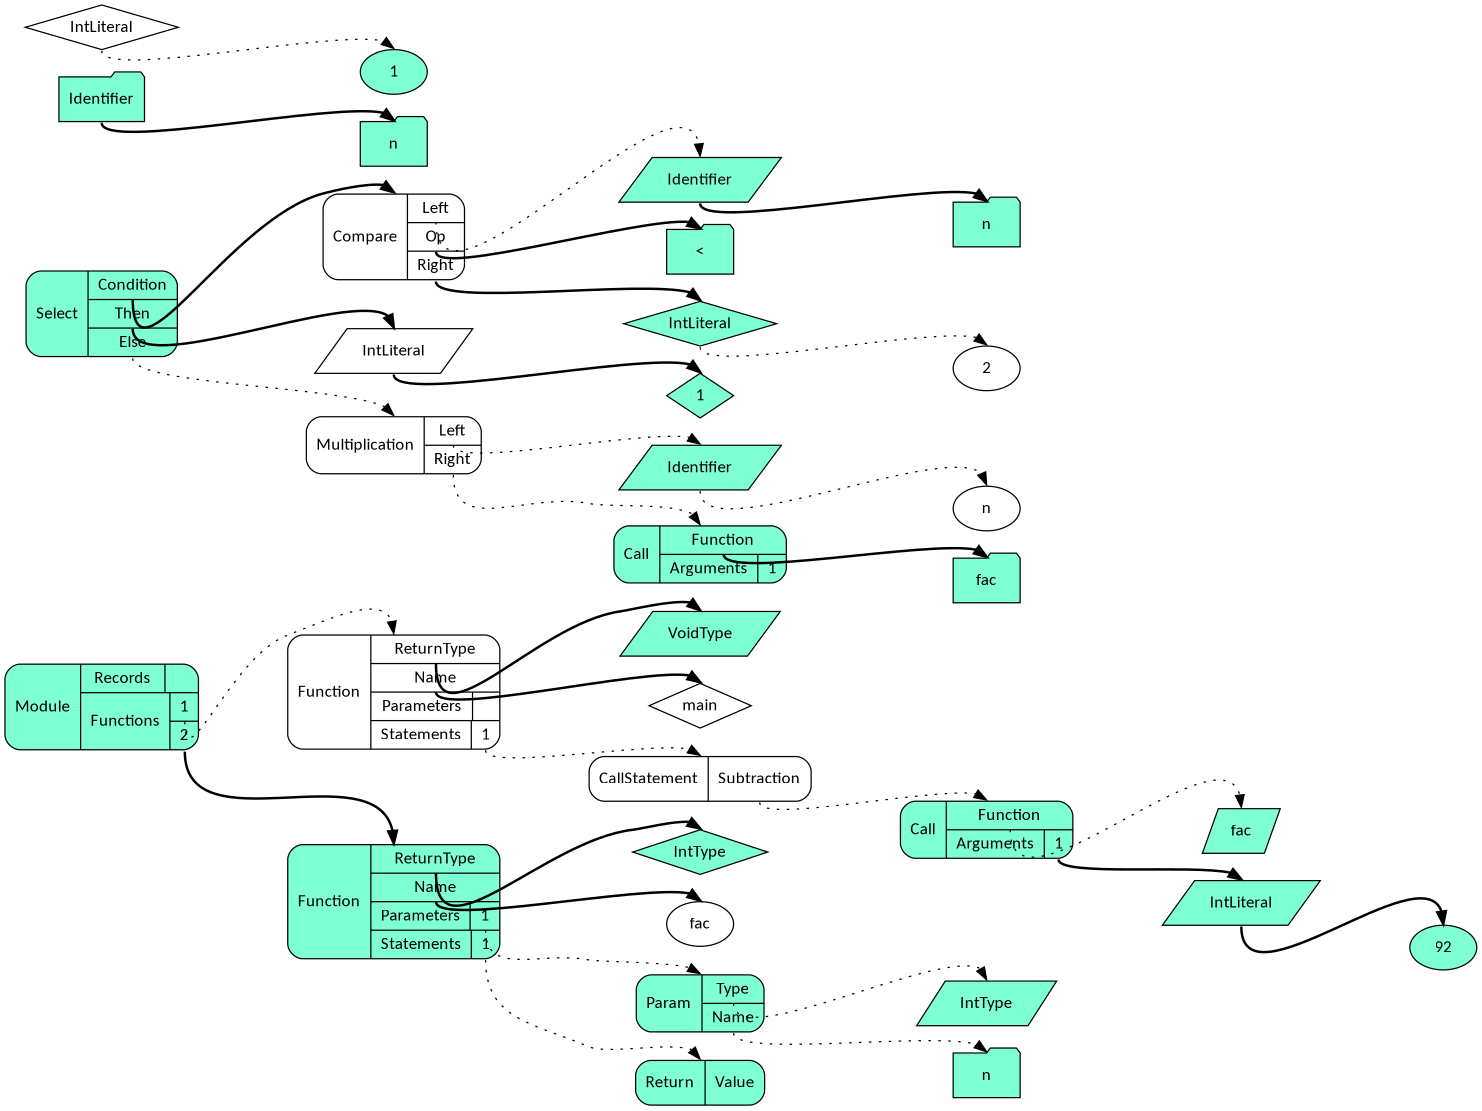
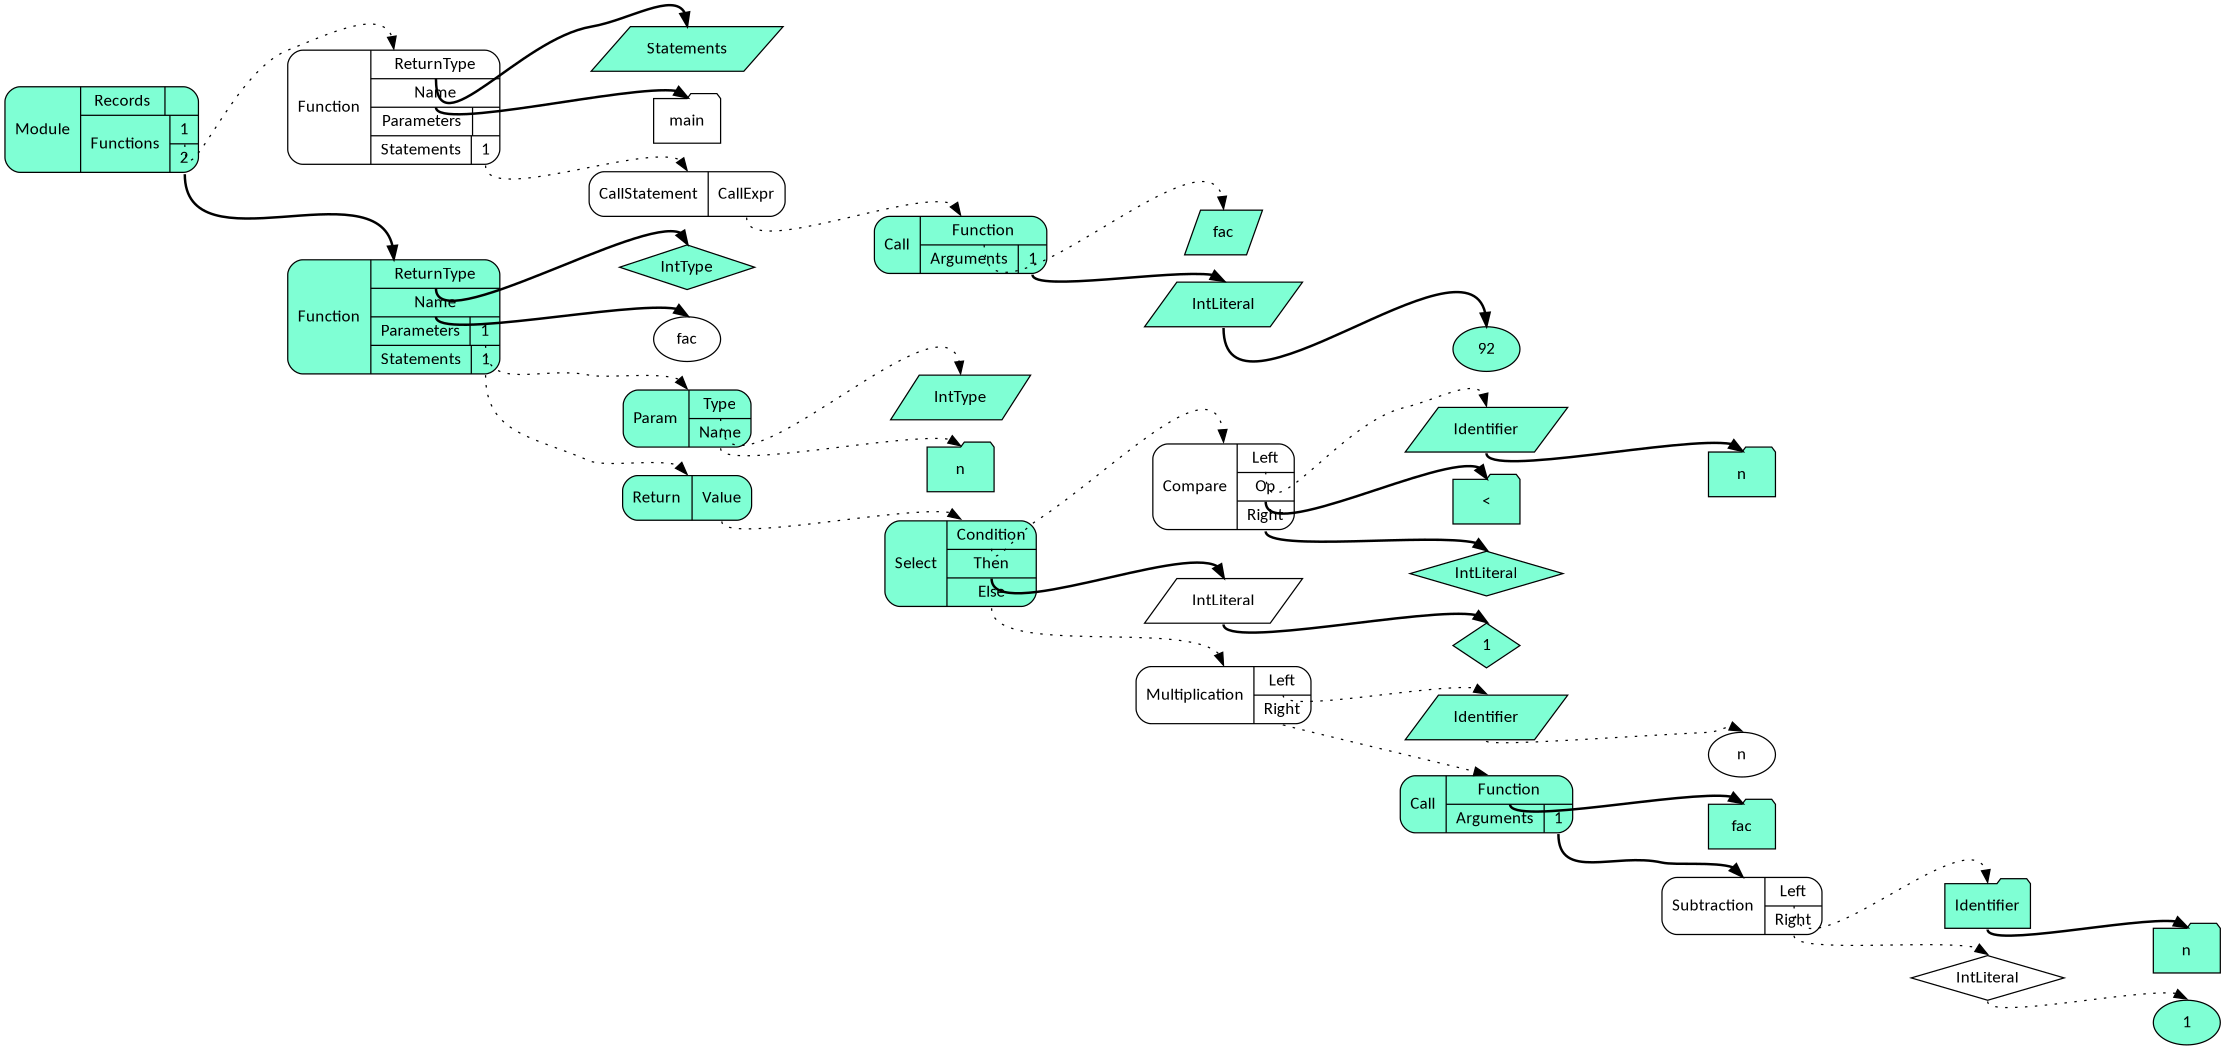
(241, 246) -> (1104, 470)
(987, 368) -> none
none -> (835, 521)
(700, 634) -> (687, 49)
(700, 706) -> (687, 121)
(760, 778) -> (747, 193)
none -> (1742, 906)
